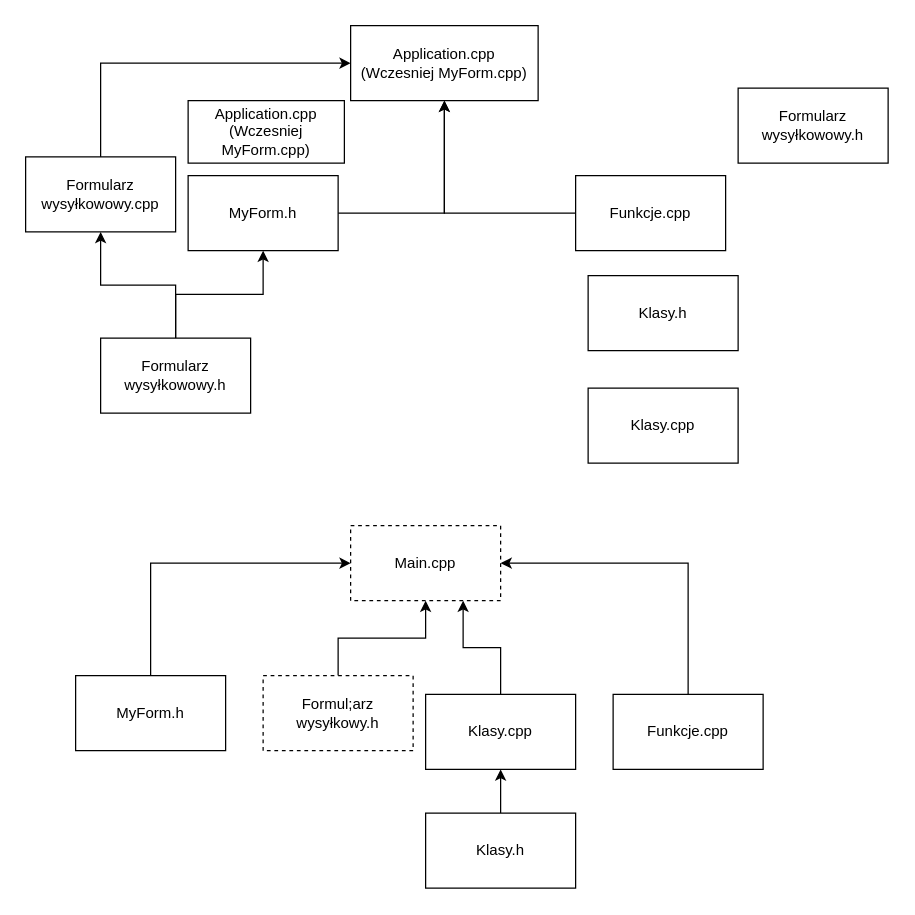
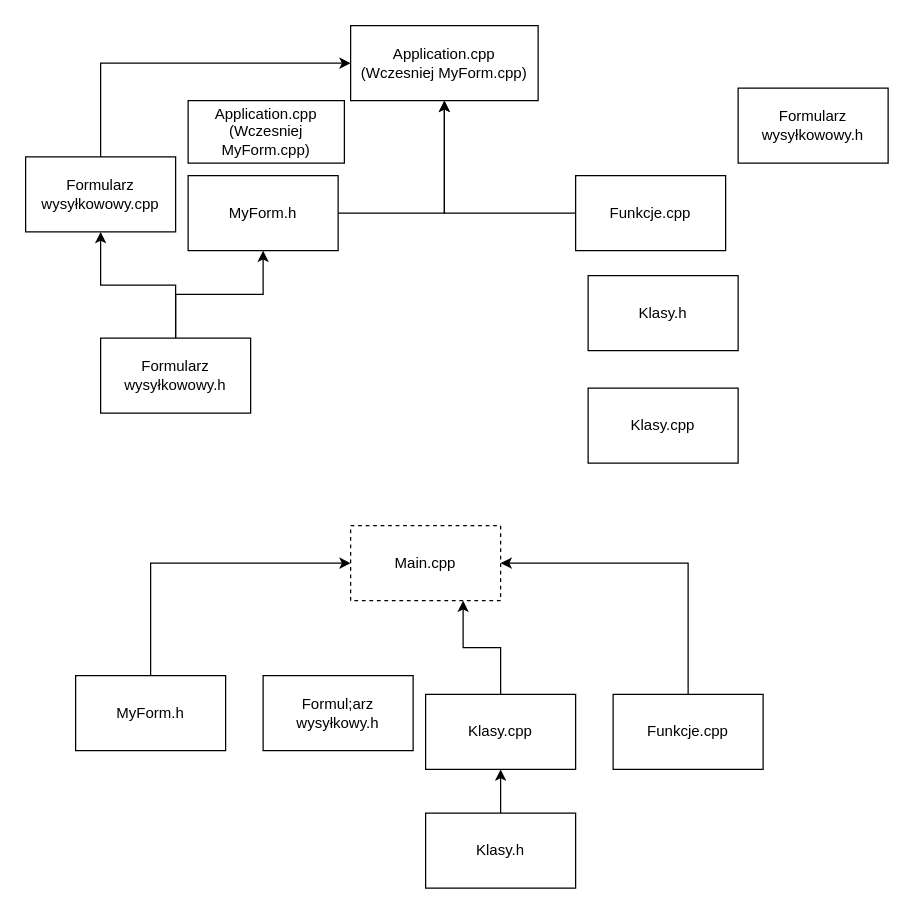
(377, 638) -> none
(338, 713) -> (338, 713)
